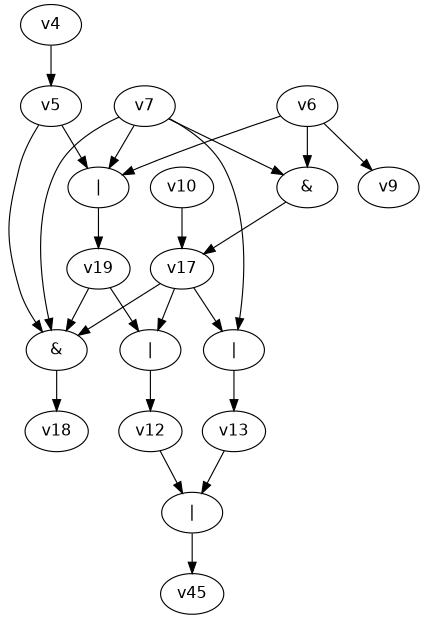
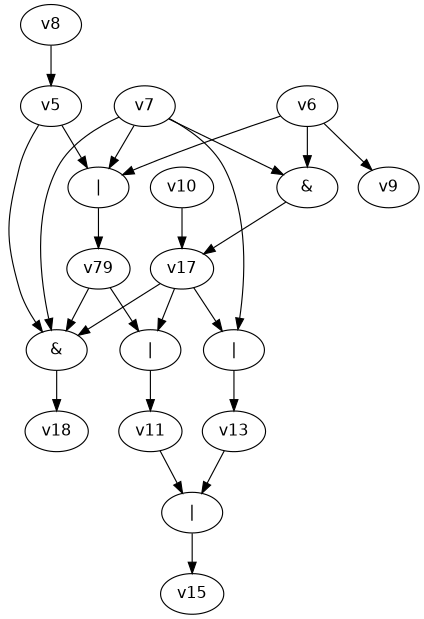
(51, 25) -> (51, 25)
(98, 269) -> (98, 269)
(150, 431) -> (150, 431)
(192, 594) -> (192, 594)
